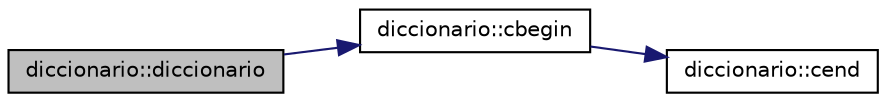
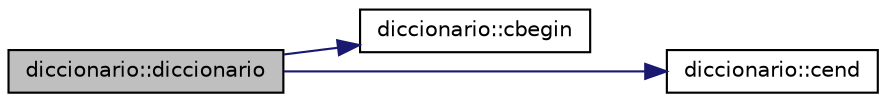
(618, 50) -> (464, 71)
